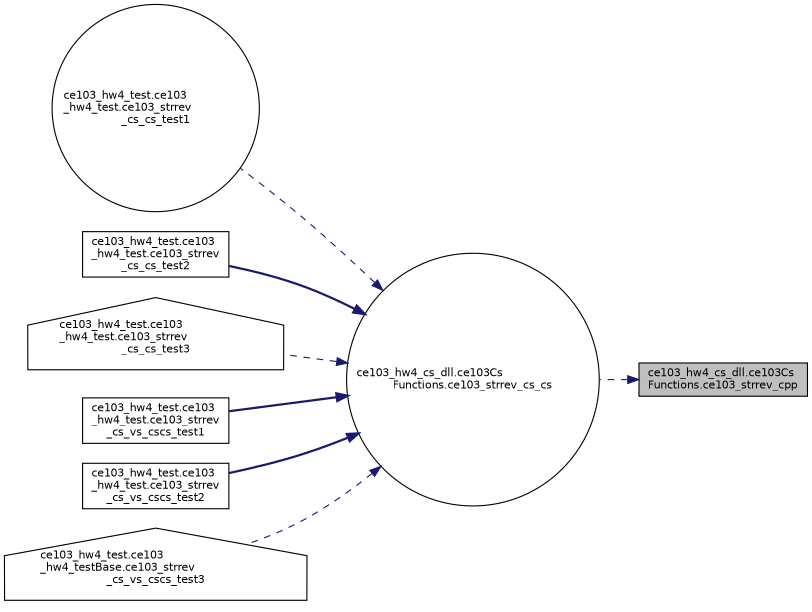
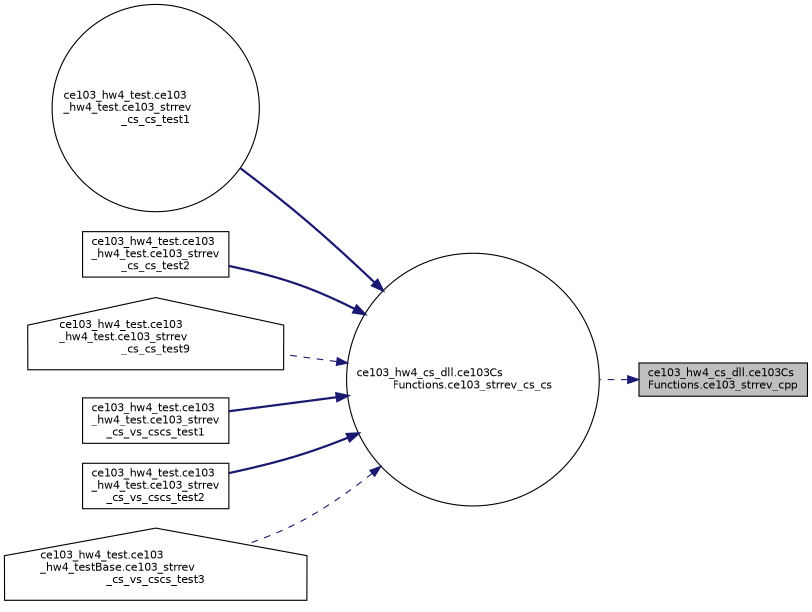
(309, 223) -> (309, 223)
(156, 337) -> (156, 337)
